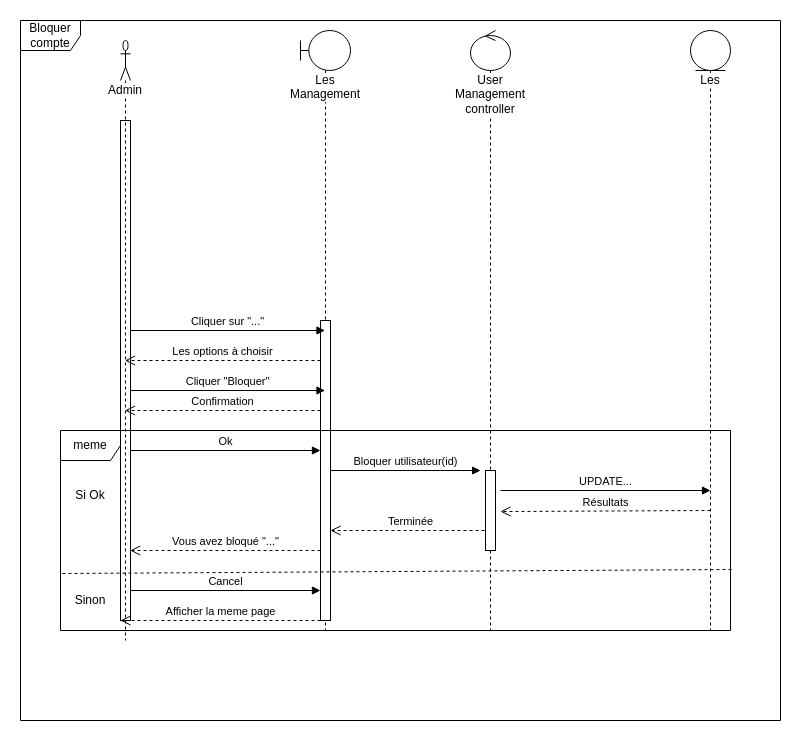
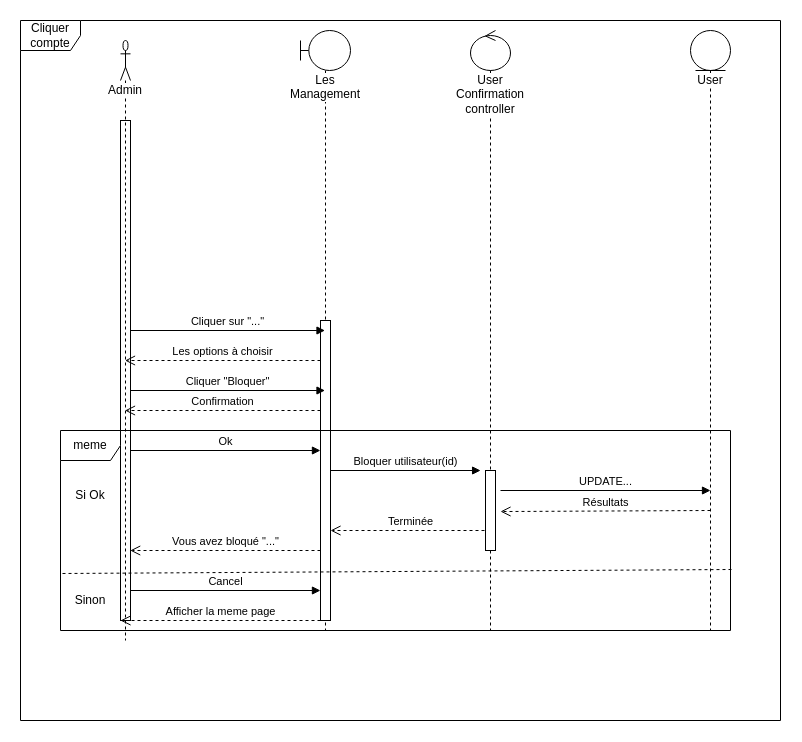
(51, 36) -> (51, 36)
(711, 81) -> (711, 81)
(491, 110) -> (491, 110)
